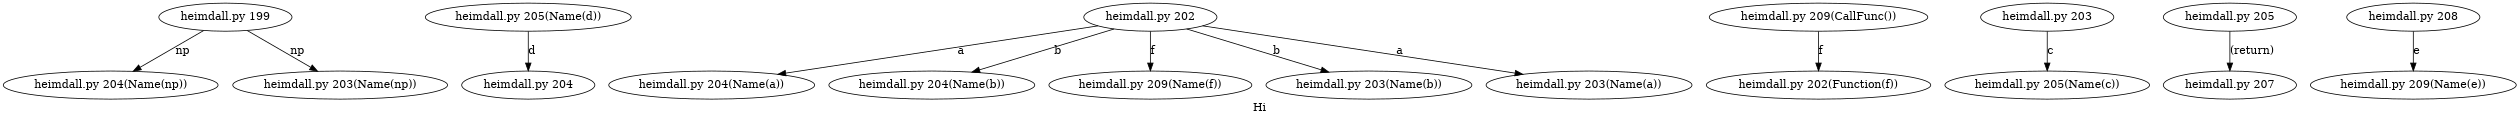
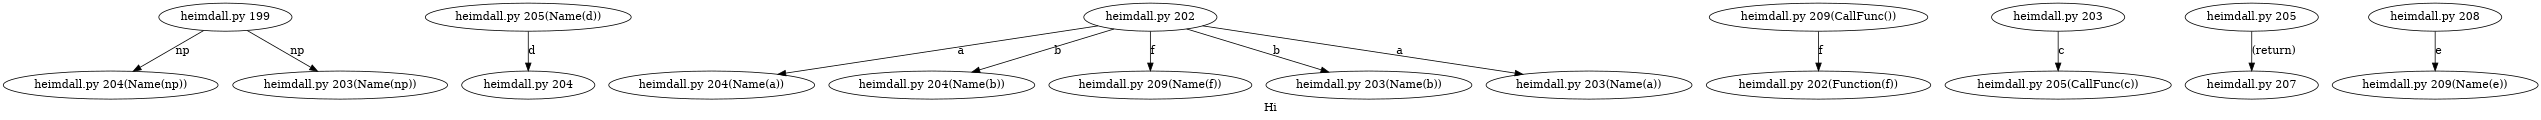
(2047, 85) -> (2058, 85)
